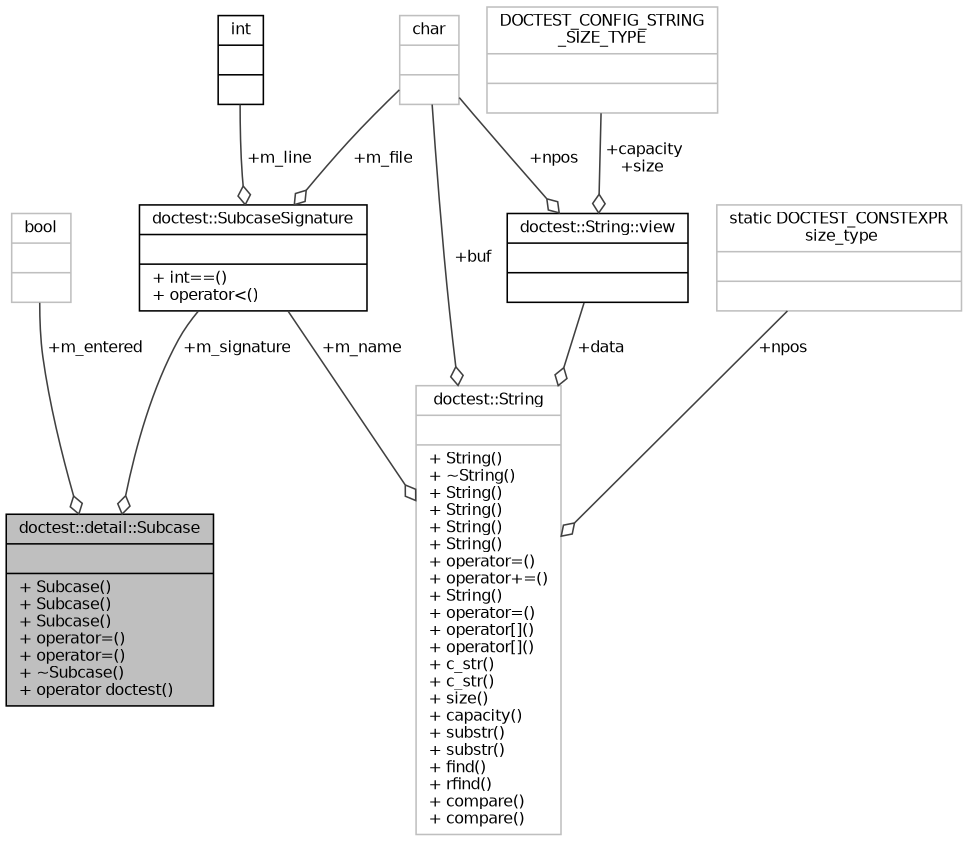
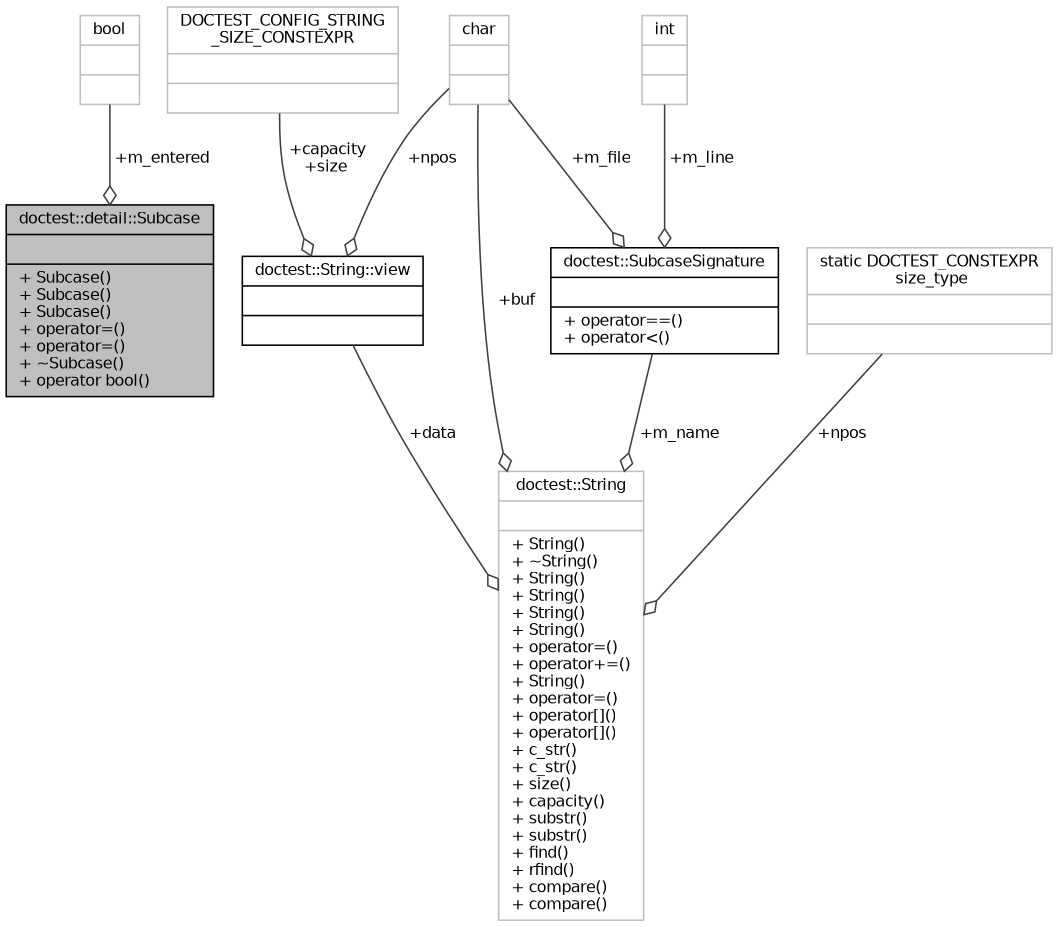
(602, 38) -> (283, 38)
(241, 60) -> (665, 60)
(190, 278) -> (623, 321)
(152, 399) -> none
(97, 690) -> (85, 381)
